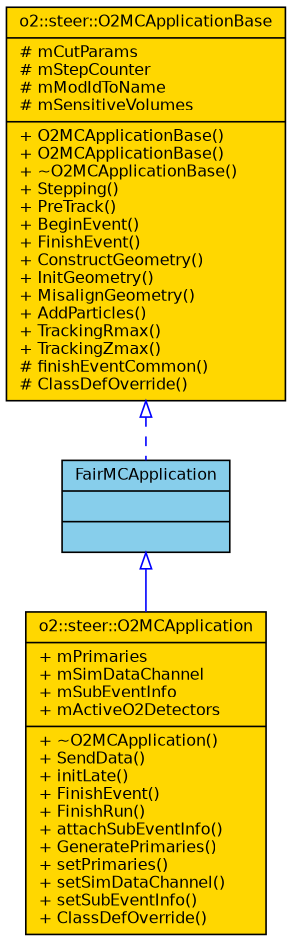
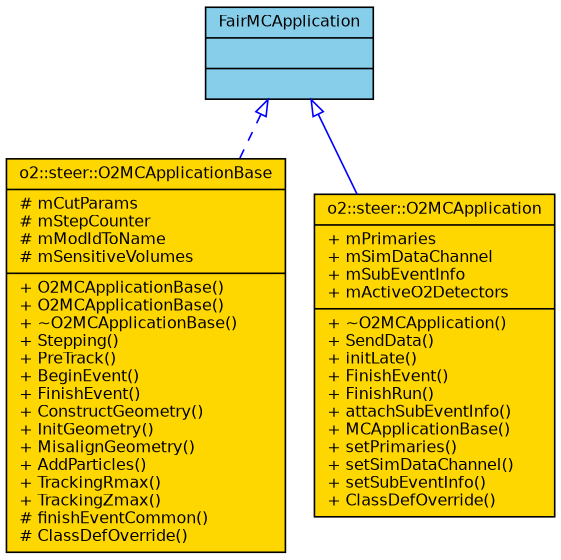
(146, 439) -> (250, 137)
(128, 847) -> (419, 430)
